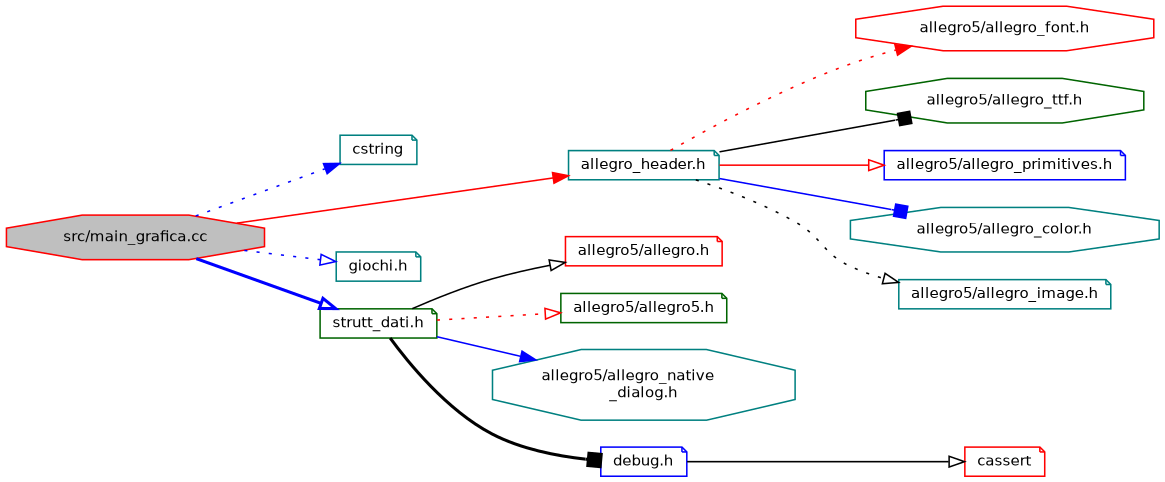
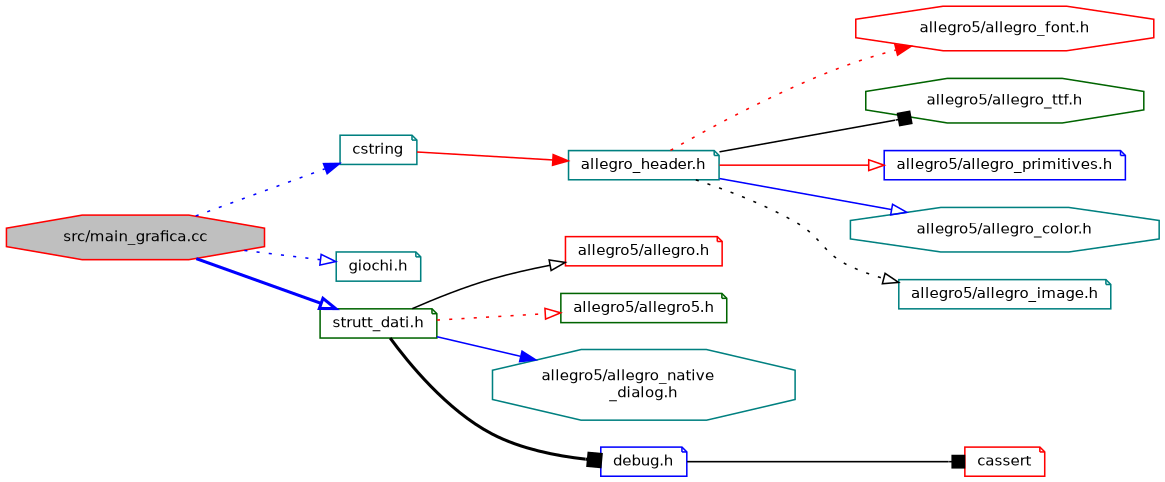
(805, 194) -> (805, 194)
(395, 201) -> (485, 156)
(818, 462) -> (818, 462)
